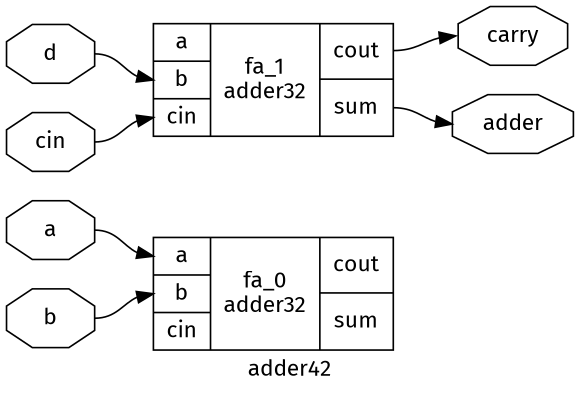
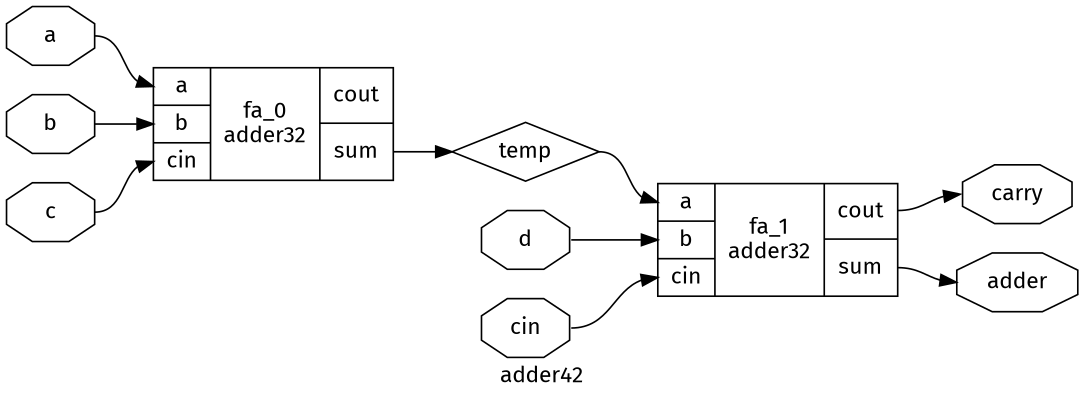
none -> (526, 152)
none -> (51, 212)
